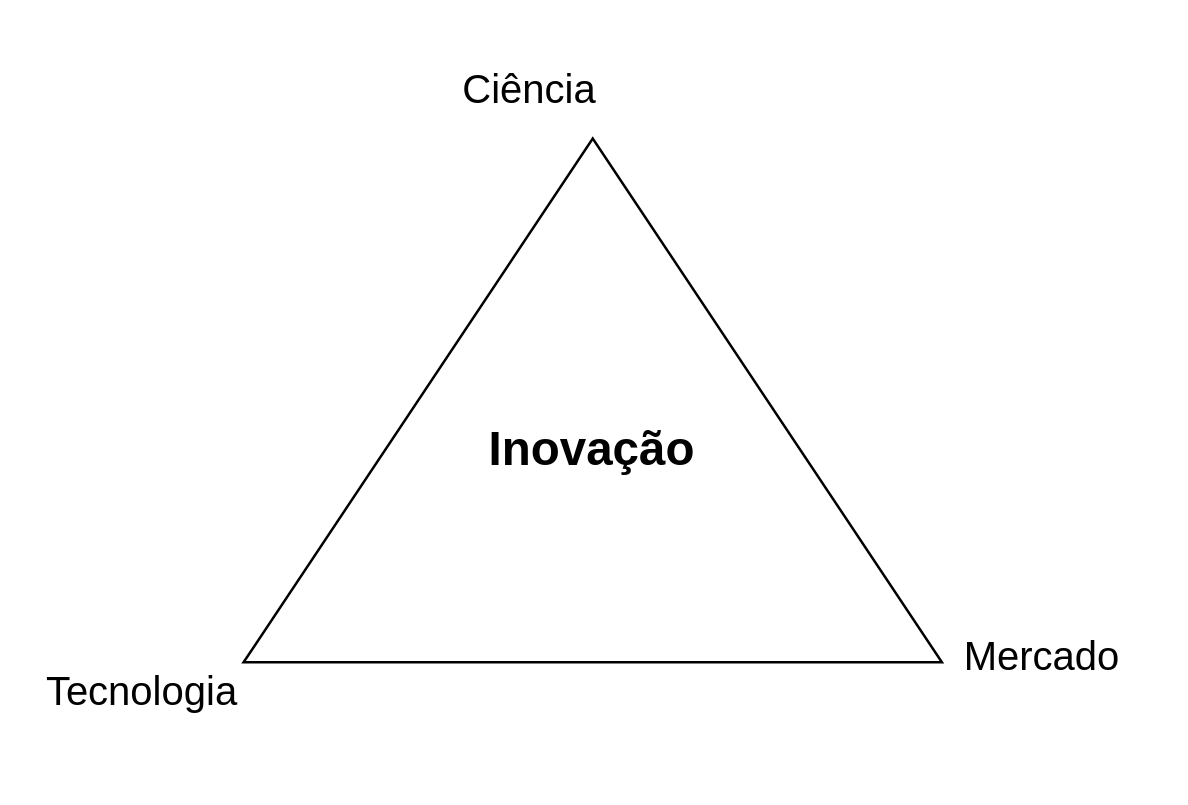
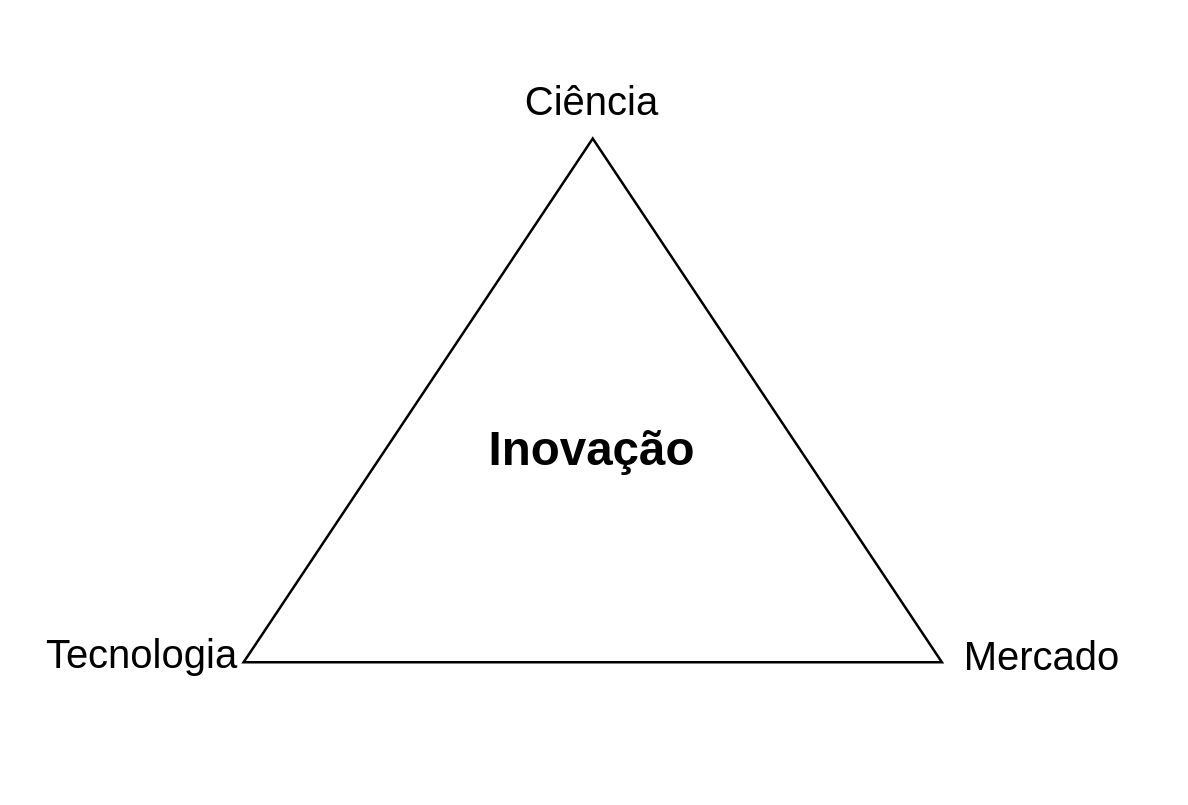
(530, 89) -> (593, 101)
(143, 691) -> (143, 654)
